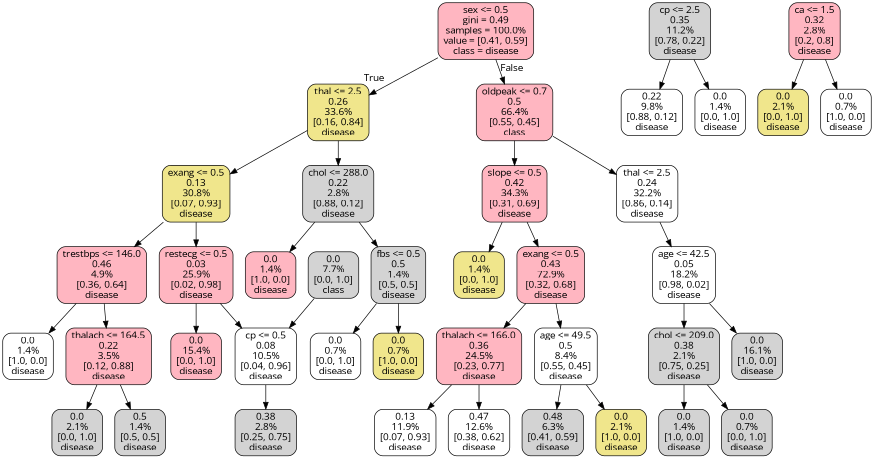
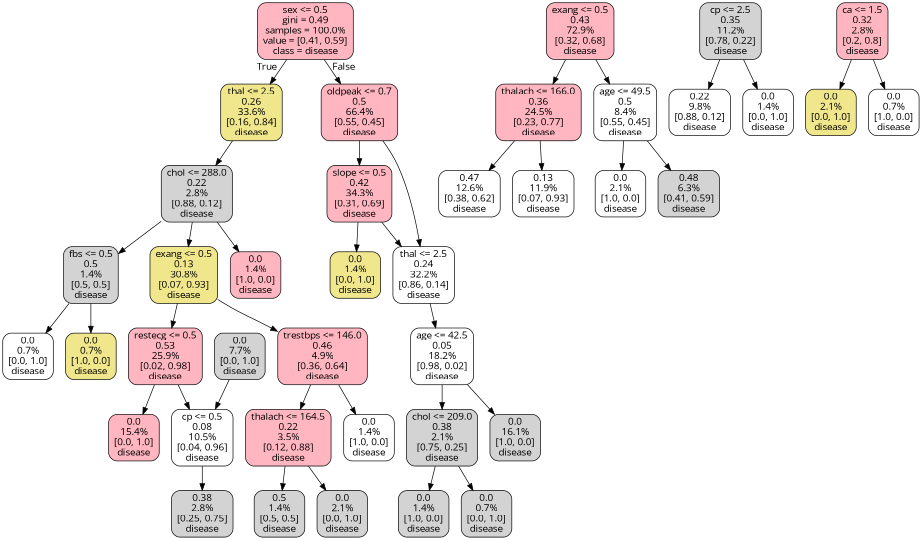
(515, 112) -> (359, 112)
(272, 150) -> (191, 231)
(531, 231) -> (389, 232)
(196, 275) -> (165, 356)
(333, 275) -> (240, 356)
(621, 433) -> (620, 194)
